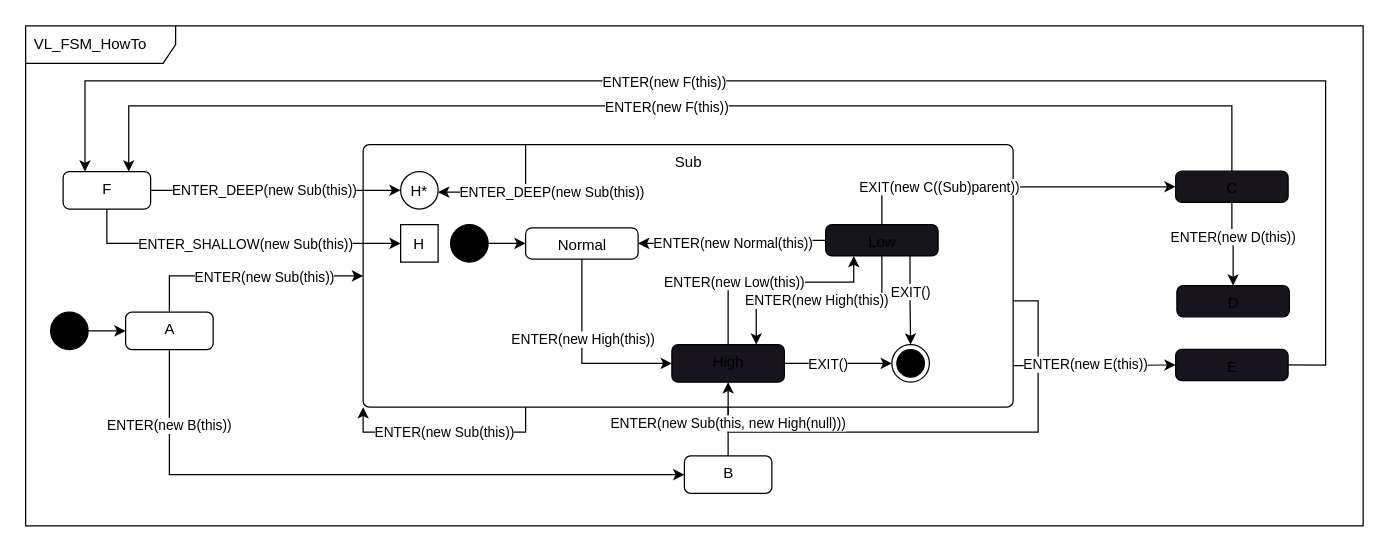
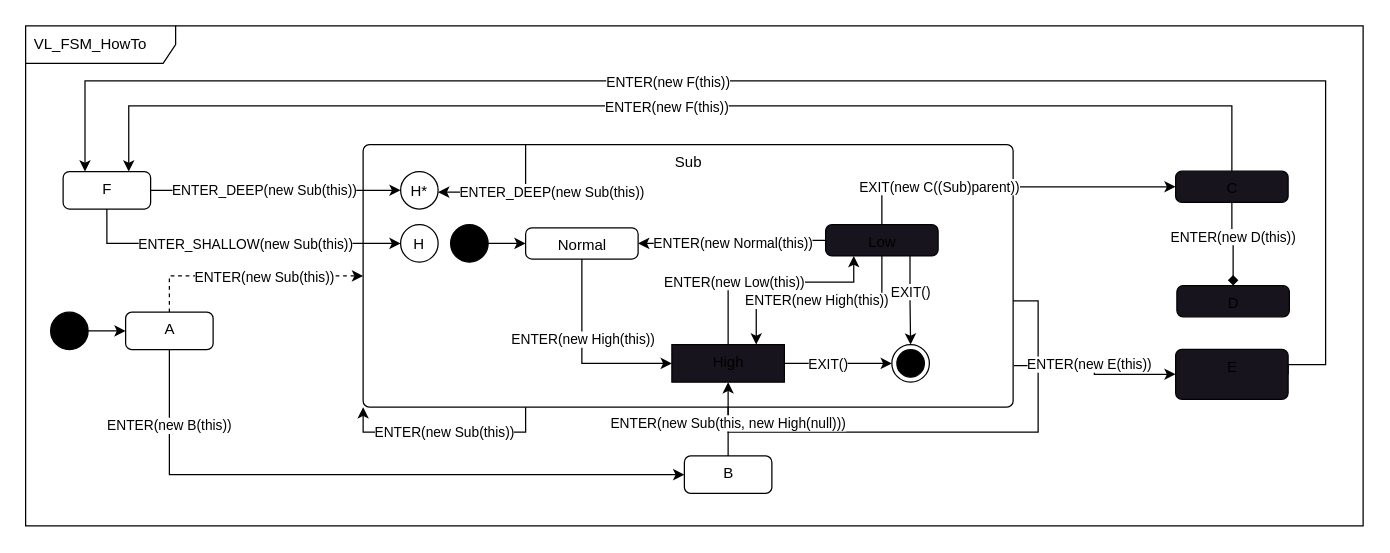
(419, 243) -> (419, 243)
(1233, 275) -> (1233, 275)
(169, 280) -> (169, 280)
(728, 363) -> (728, 363)
(1232, 365) -> (1232, 374)
